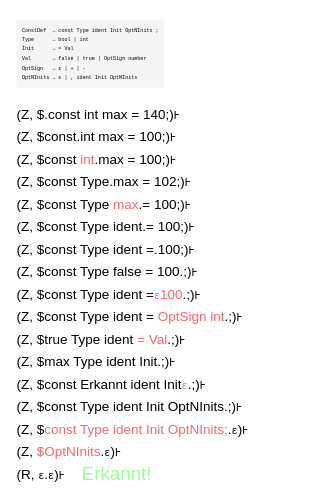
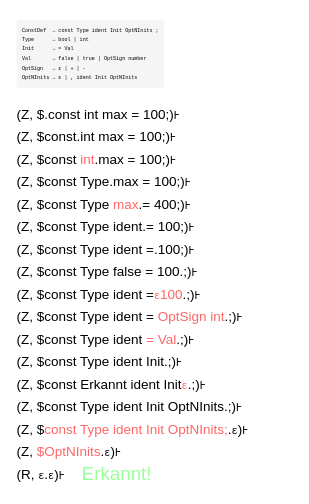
(107, 113) -> (107, 113)
(110, 180) -> (110, 180)
(110, 203) -> (110, 203)
(113, 338) -> (117, 338)
(107, 360) -> (114, 360)
